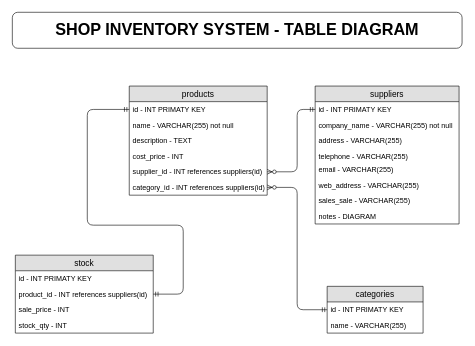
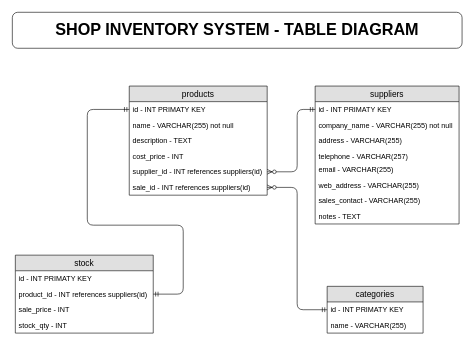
(364, 157) -> (364, 157)
(211, 188) -> (202, 188)
(365, 201) -> (372, 201)
(347, 217) -> (341, 217)
